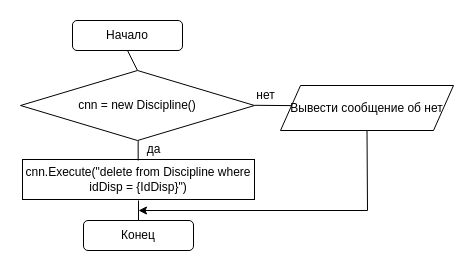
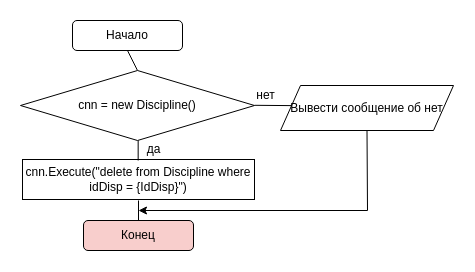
(139, 236) -> (139, 236)
